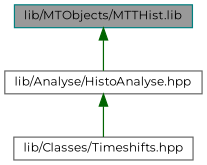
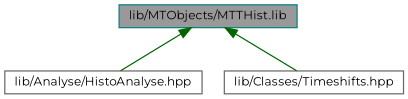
(103, 122) -> (266, 52)
